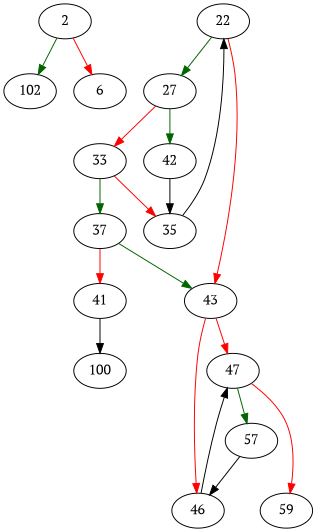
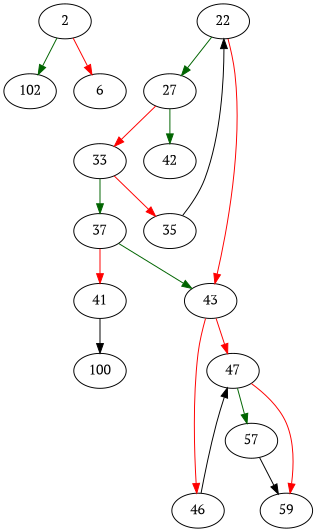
(170, 191) -> none
(228, 472) -> (267, 471)
